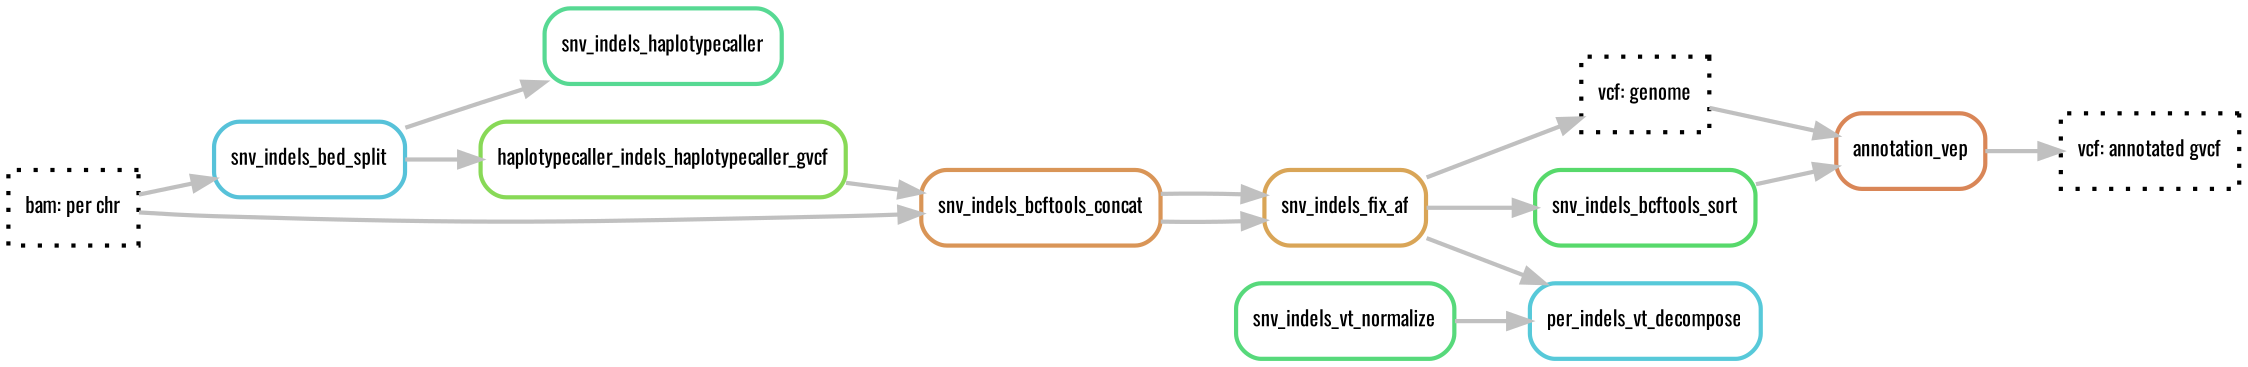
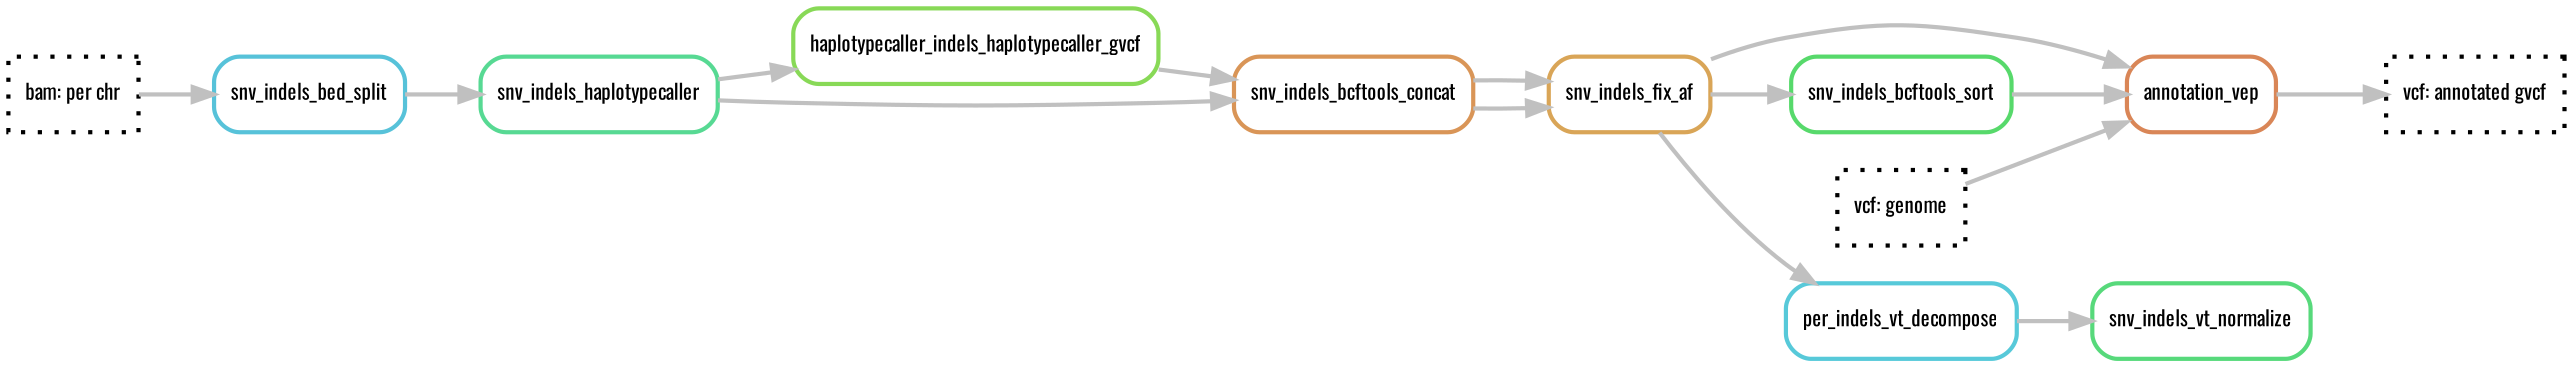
(1494, 152) -> (1909, 26)
(432, 159) -> (745, 76)
(519, 222) -> (965, 105)
(1481, 321) -> (2044, 321)
